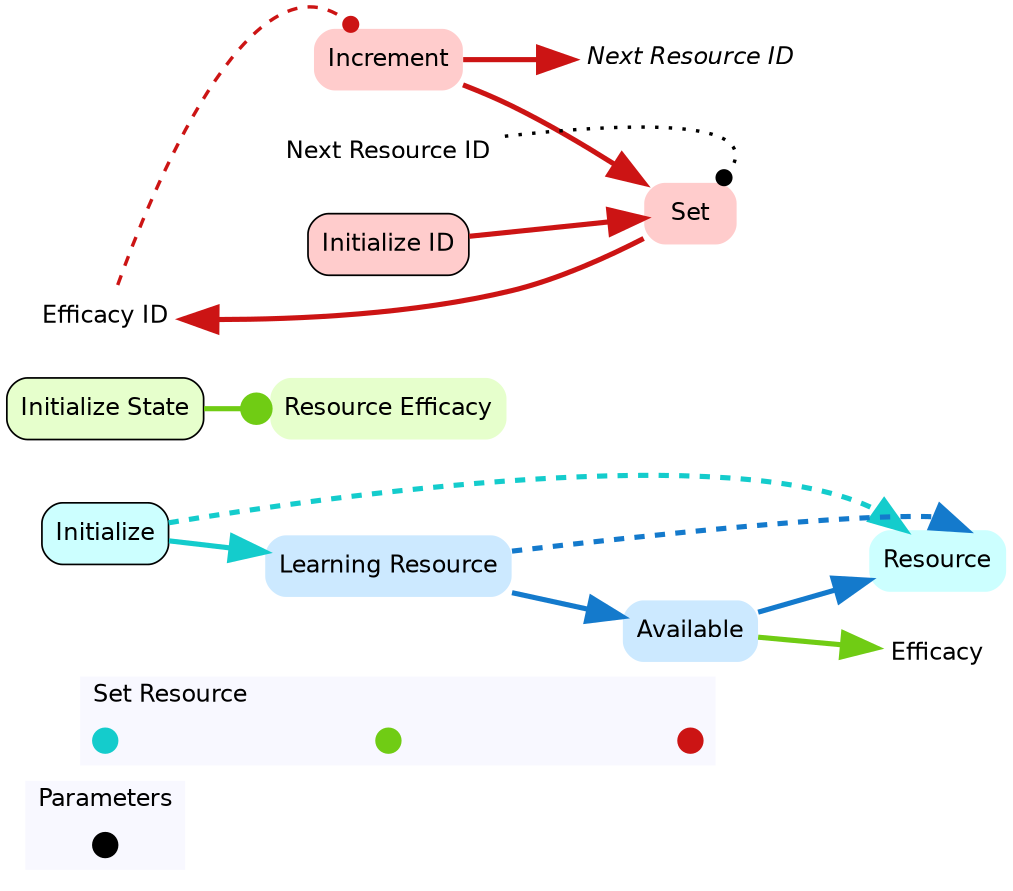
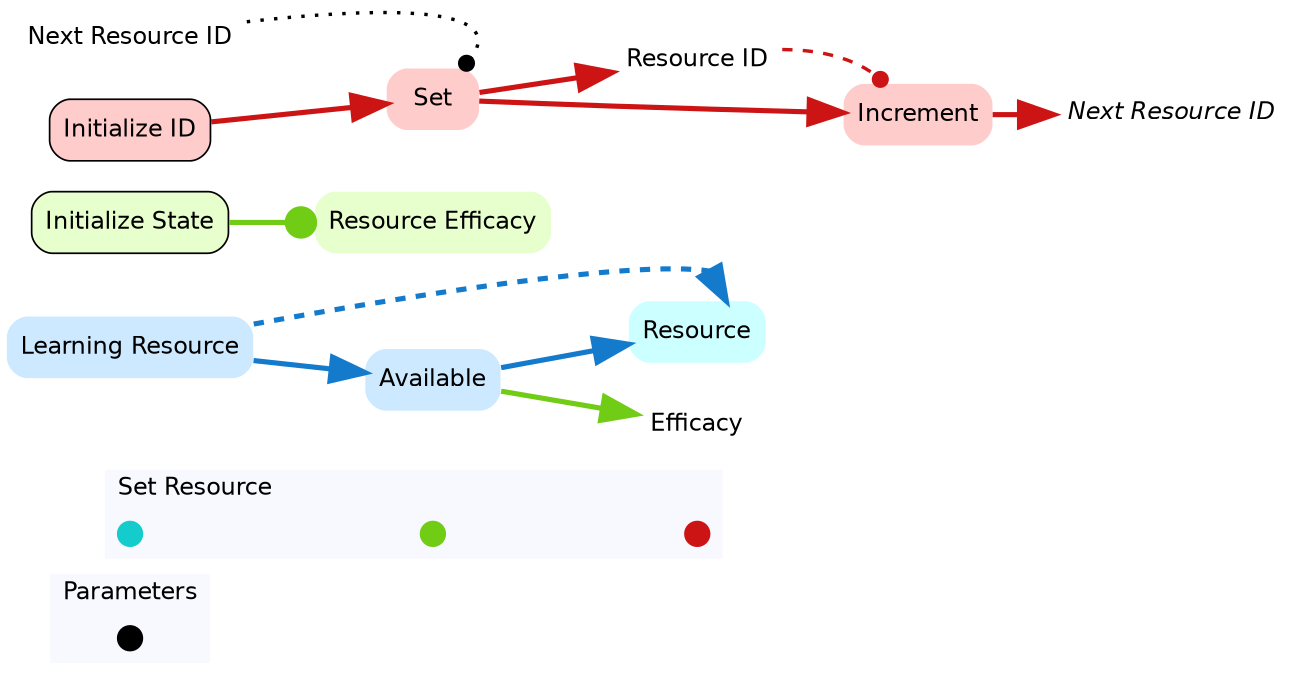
(541, 121) -> (644, 107)
(105, 316) -> (697, 60)
(105, 534) -> none
